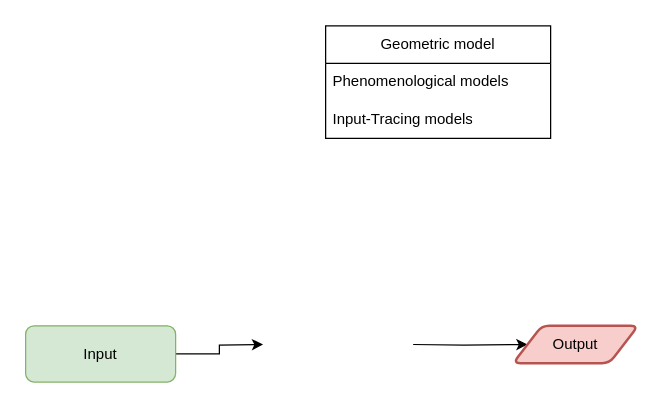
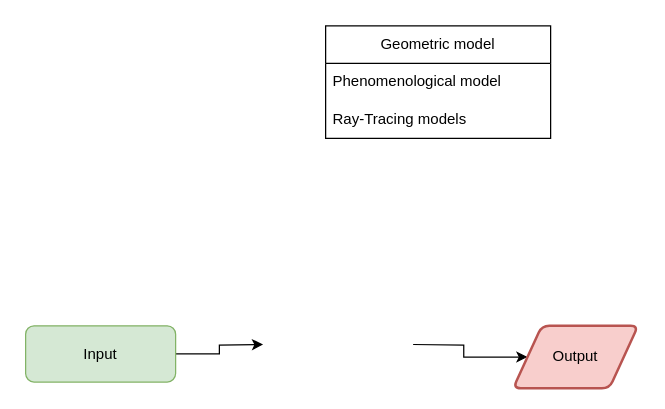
(420, 82) -> (416, 82)
(411, 119) -> (403, 119)
(576, 344) -> (576, 357)
